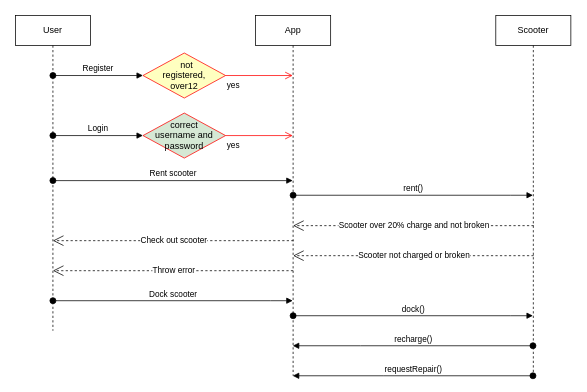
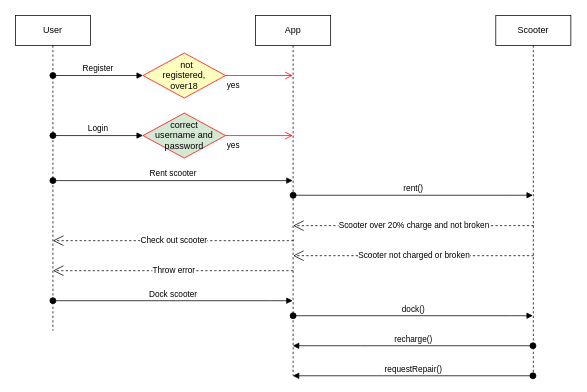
(184, 75) -> (184, 75)
